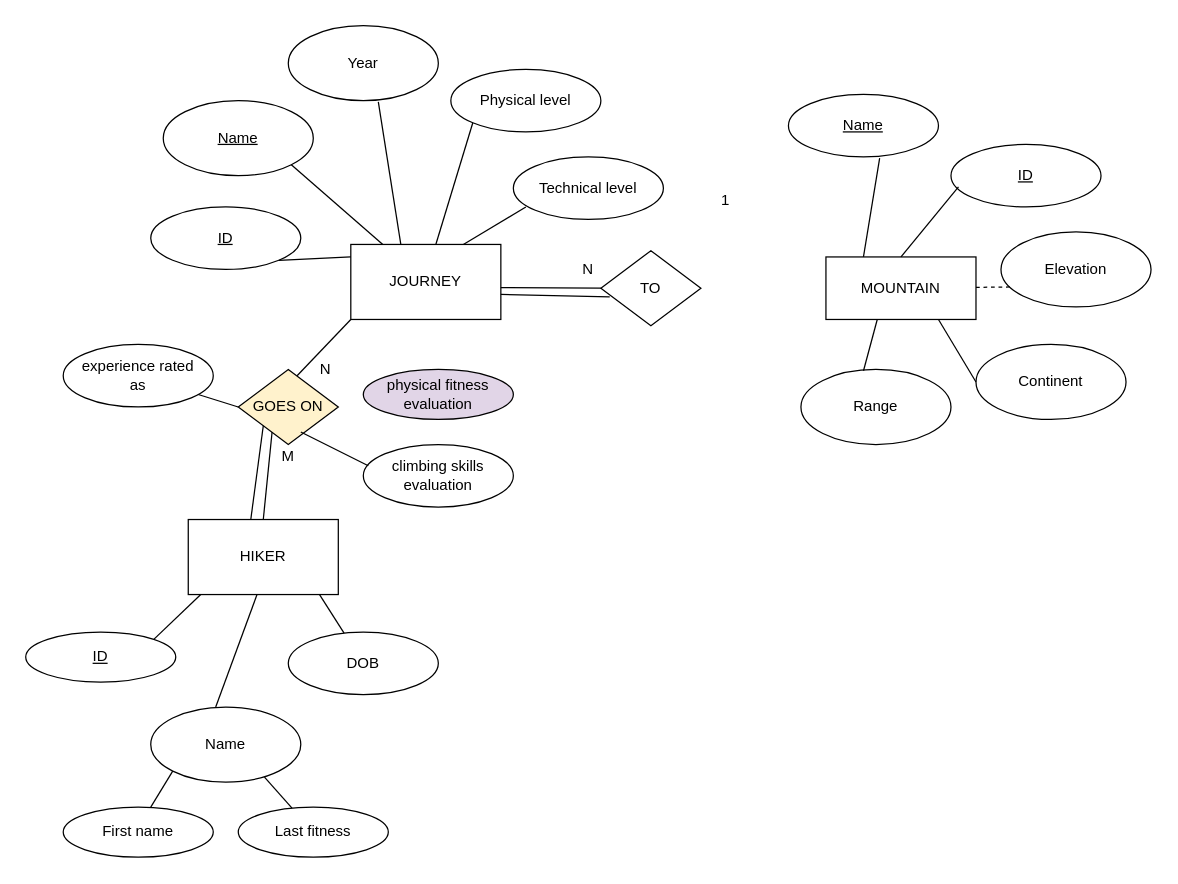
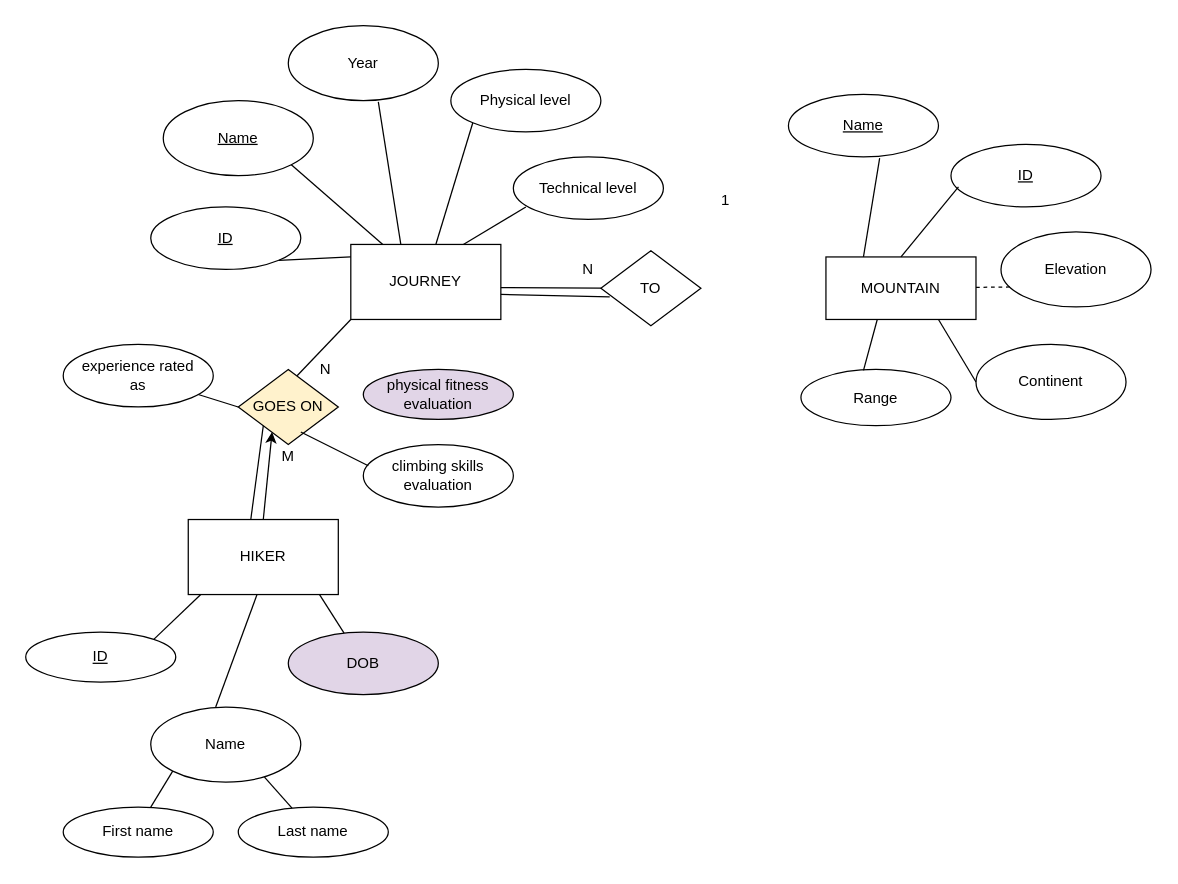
(876, 407) -> (876, 398)
(271, 438) -> (271, 442)
(363, 663) -> (363, 663)
(313, 832) -> (313, 832)
